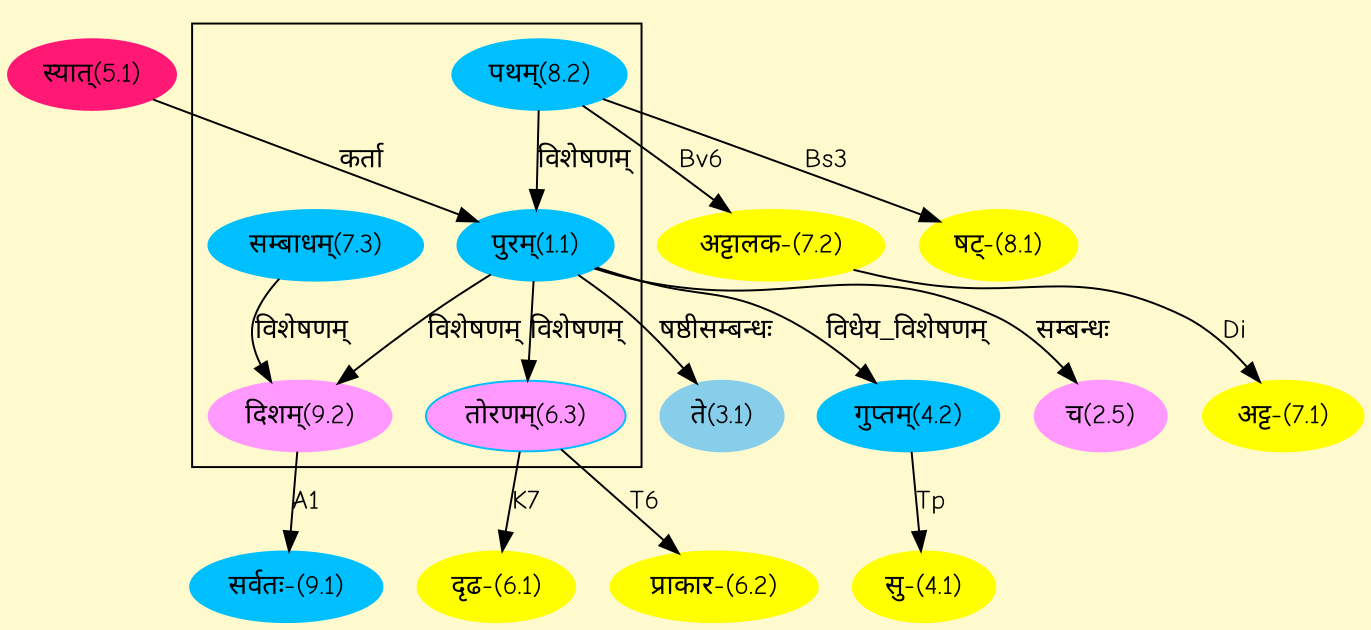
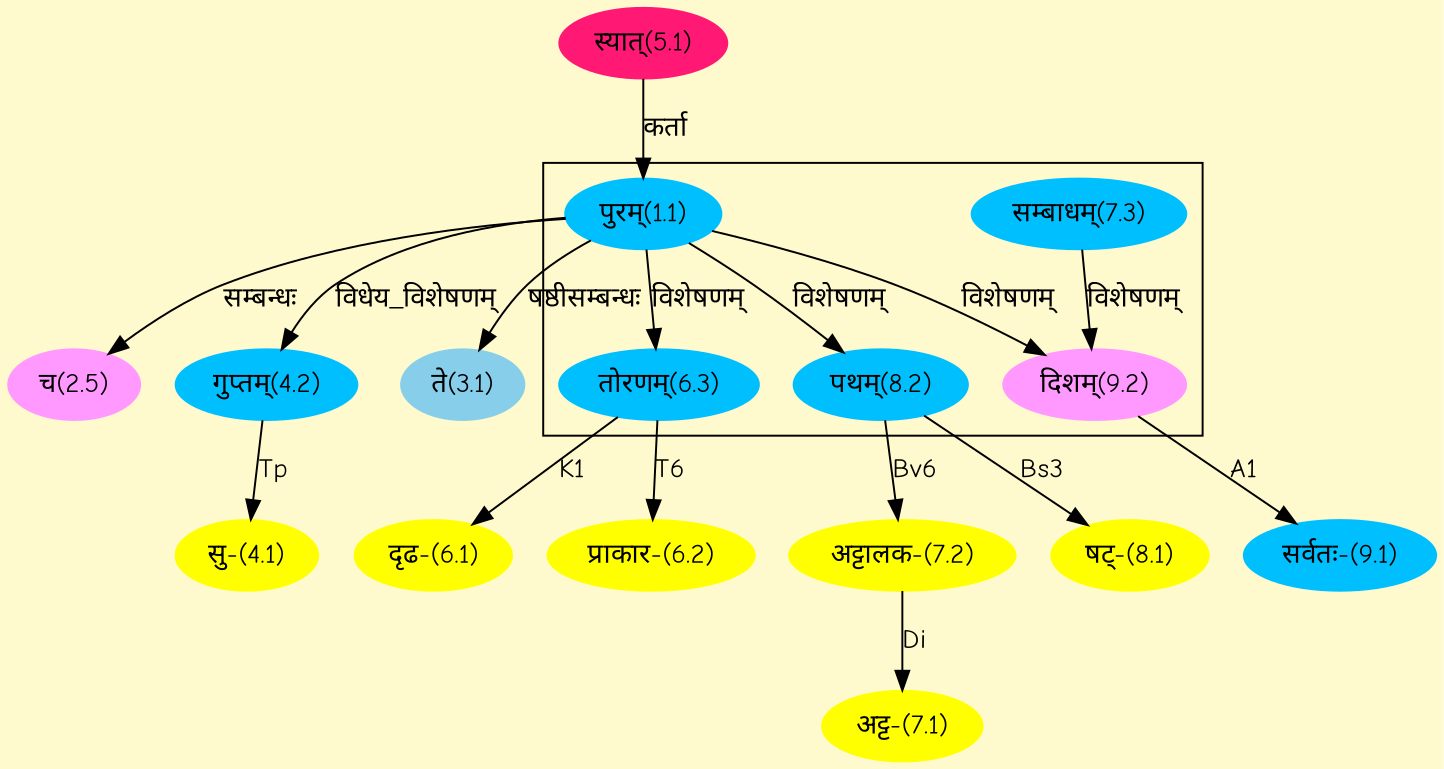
(538, 150) -> (760, 289)
(526, 416) -> (659, 385)
(527, 501) -> (572, 470)
